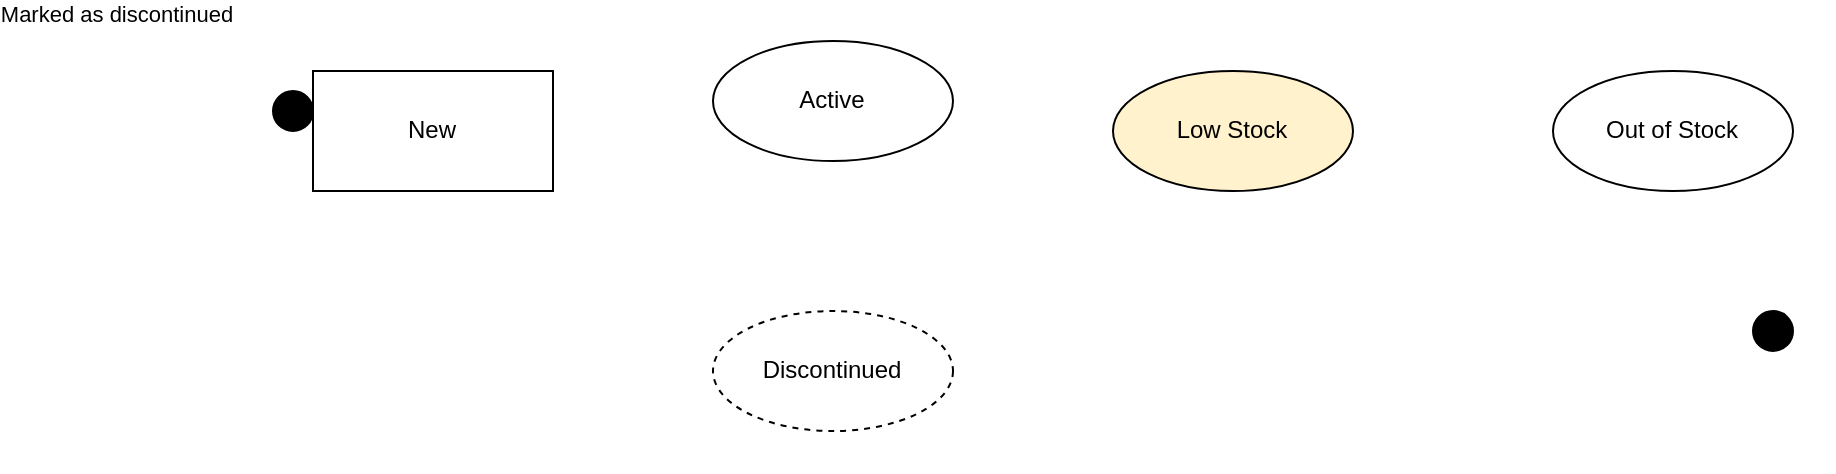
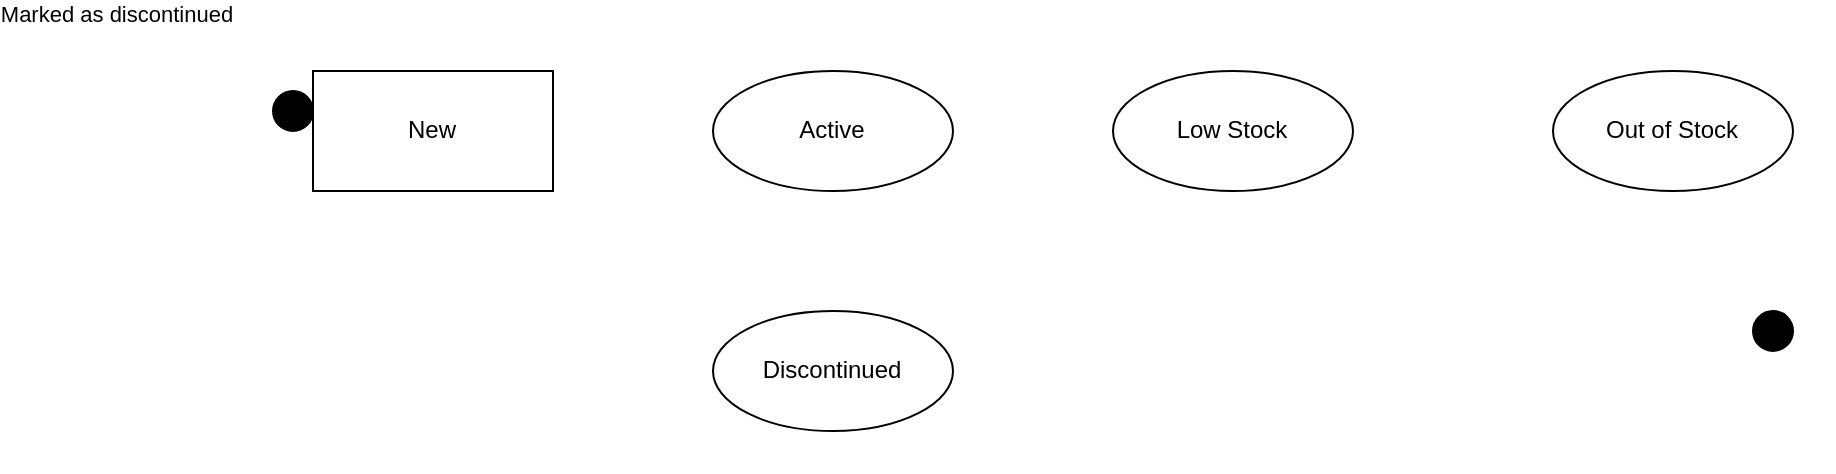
(833, 101) -> (833, 131)
(1233, 131) -> (1233, 131)
(833, 371) -> (833, 371)
